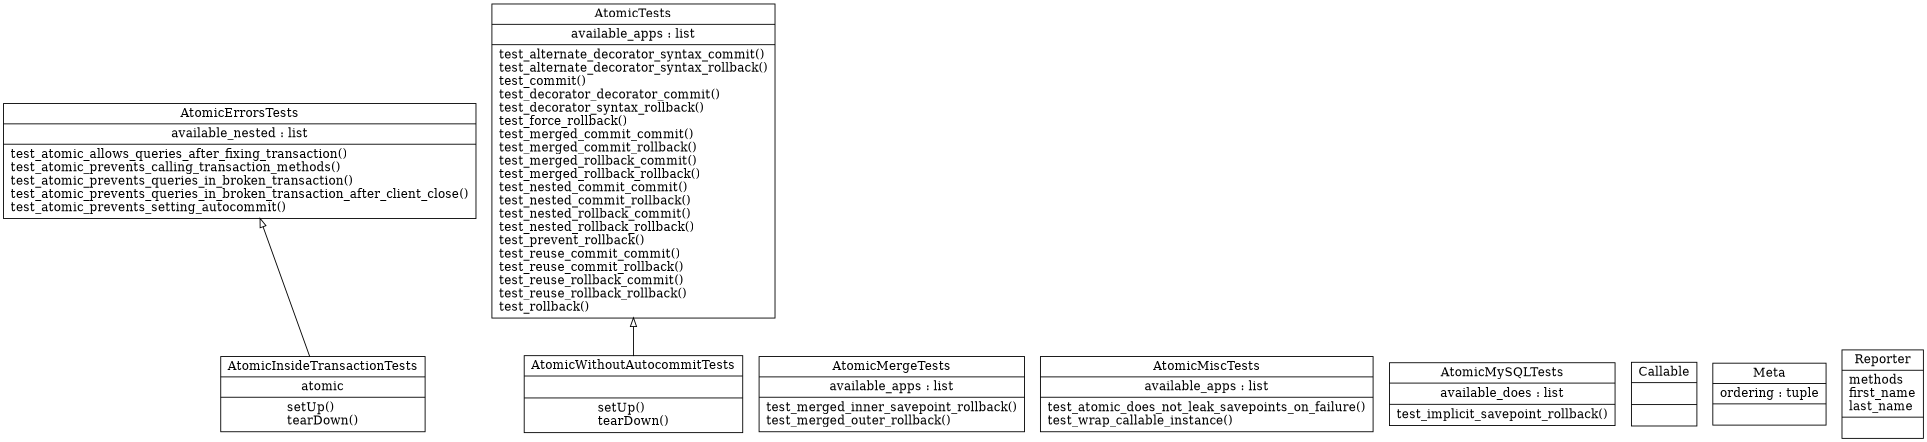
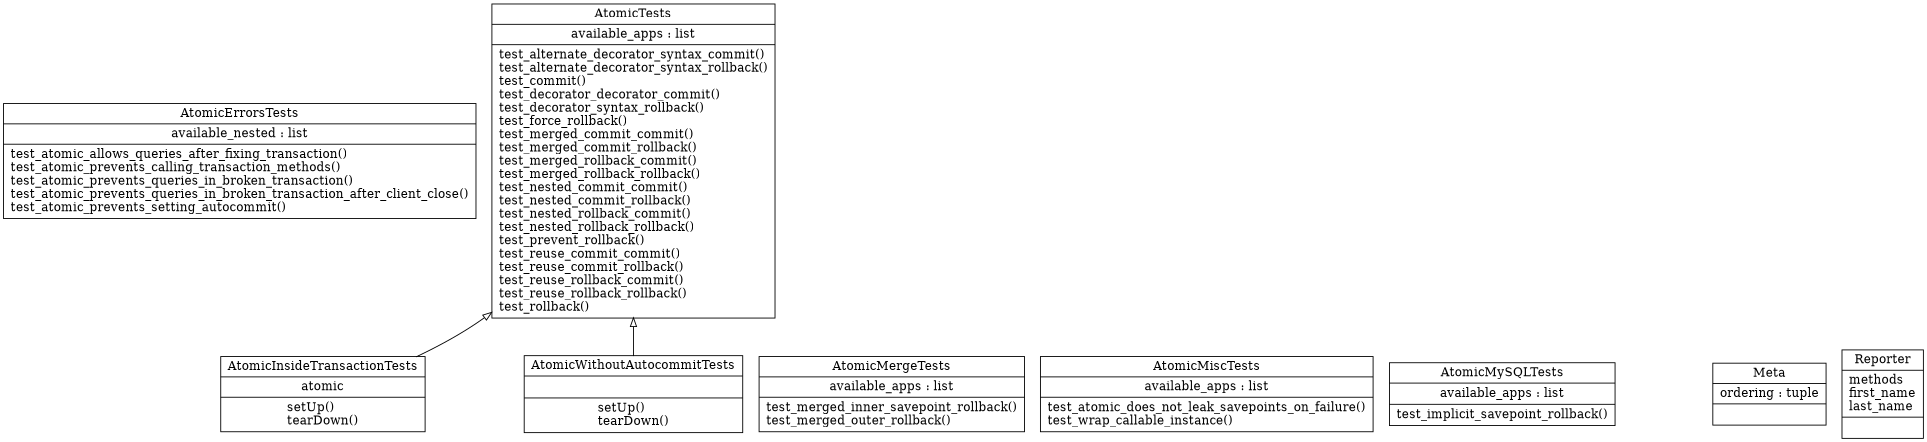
(286, 292) -> (451, 339)
(1502, 393) -> (1502, 393)
(1664, 394) -> none
